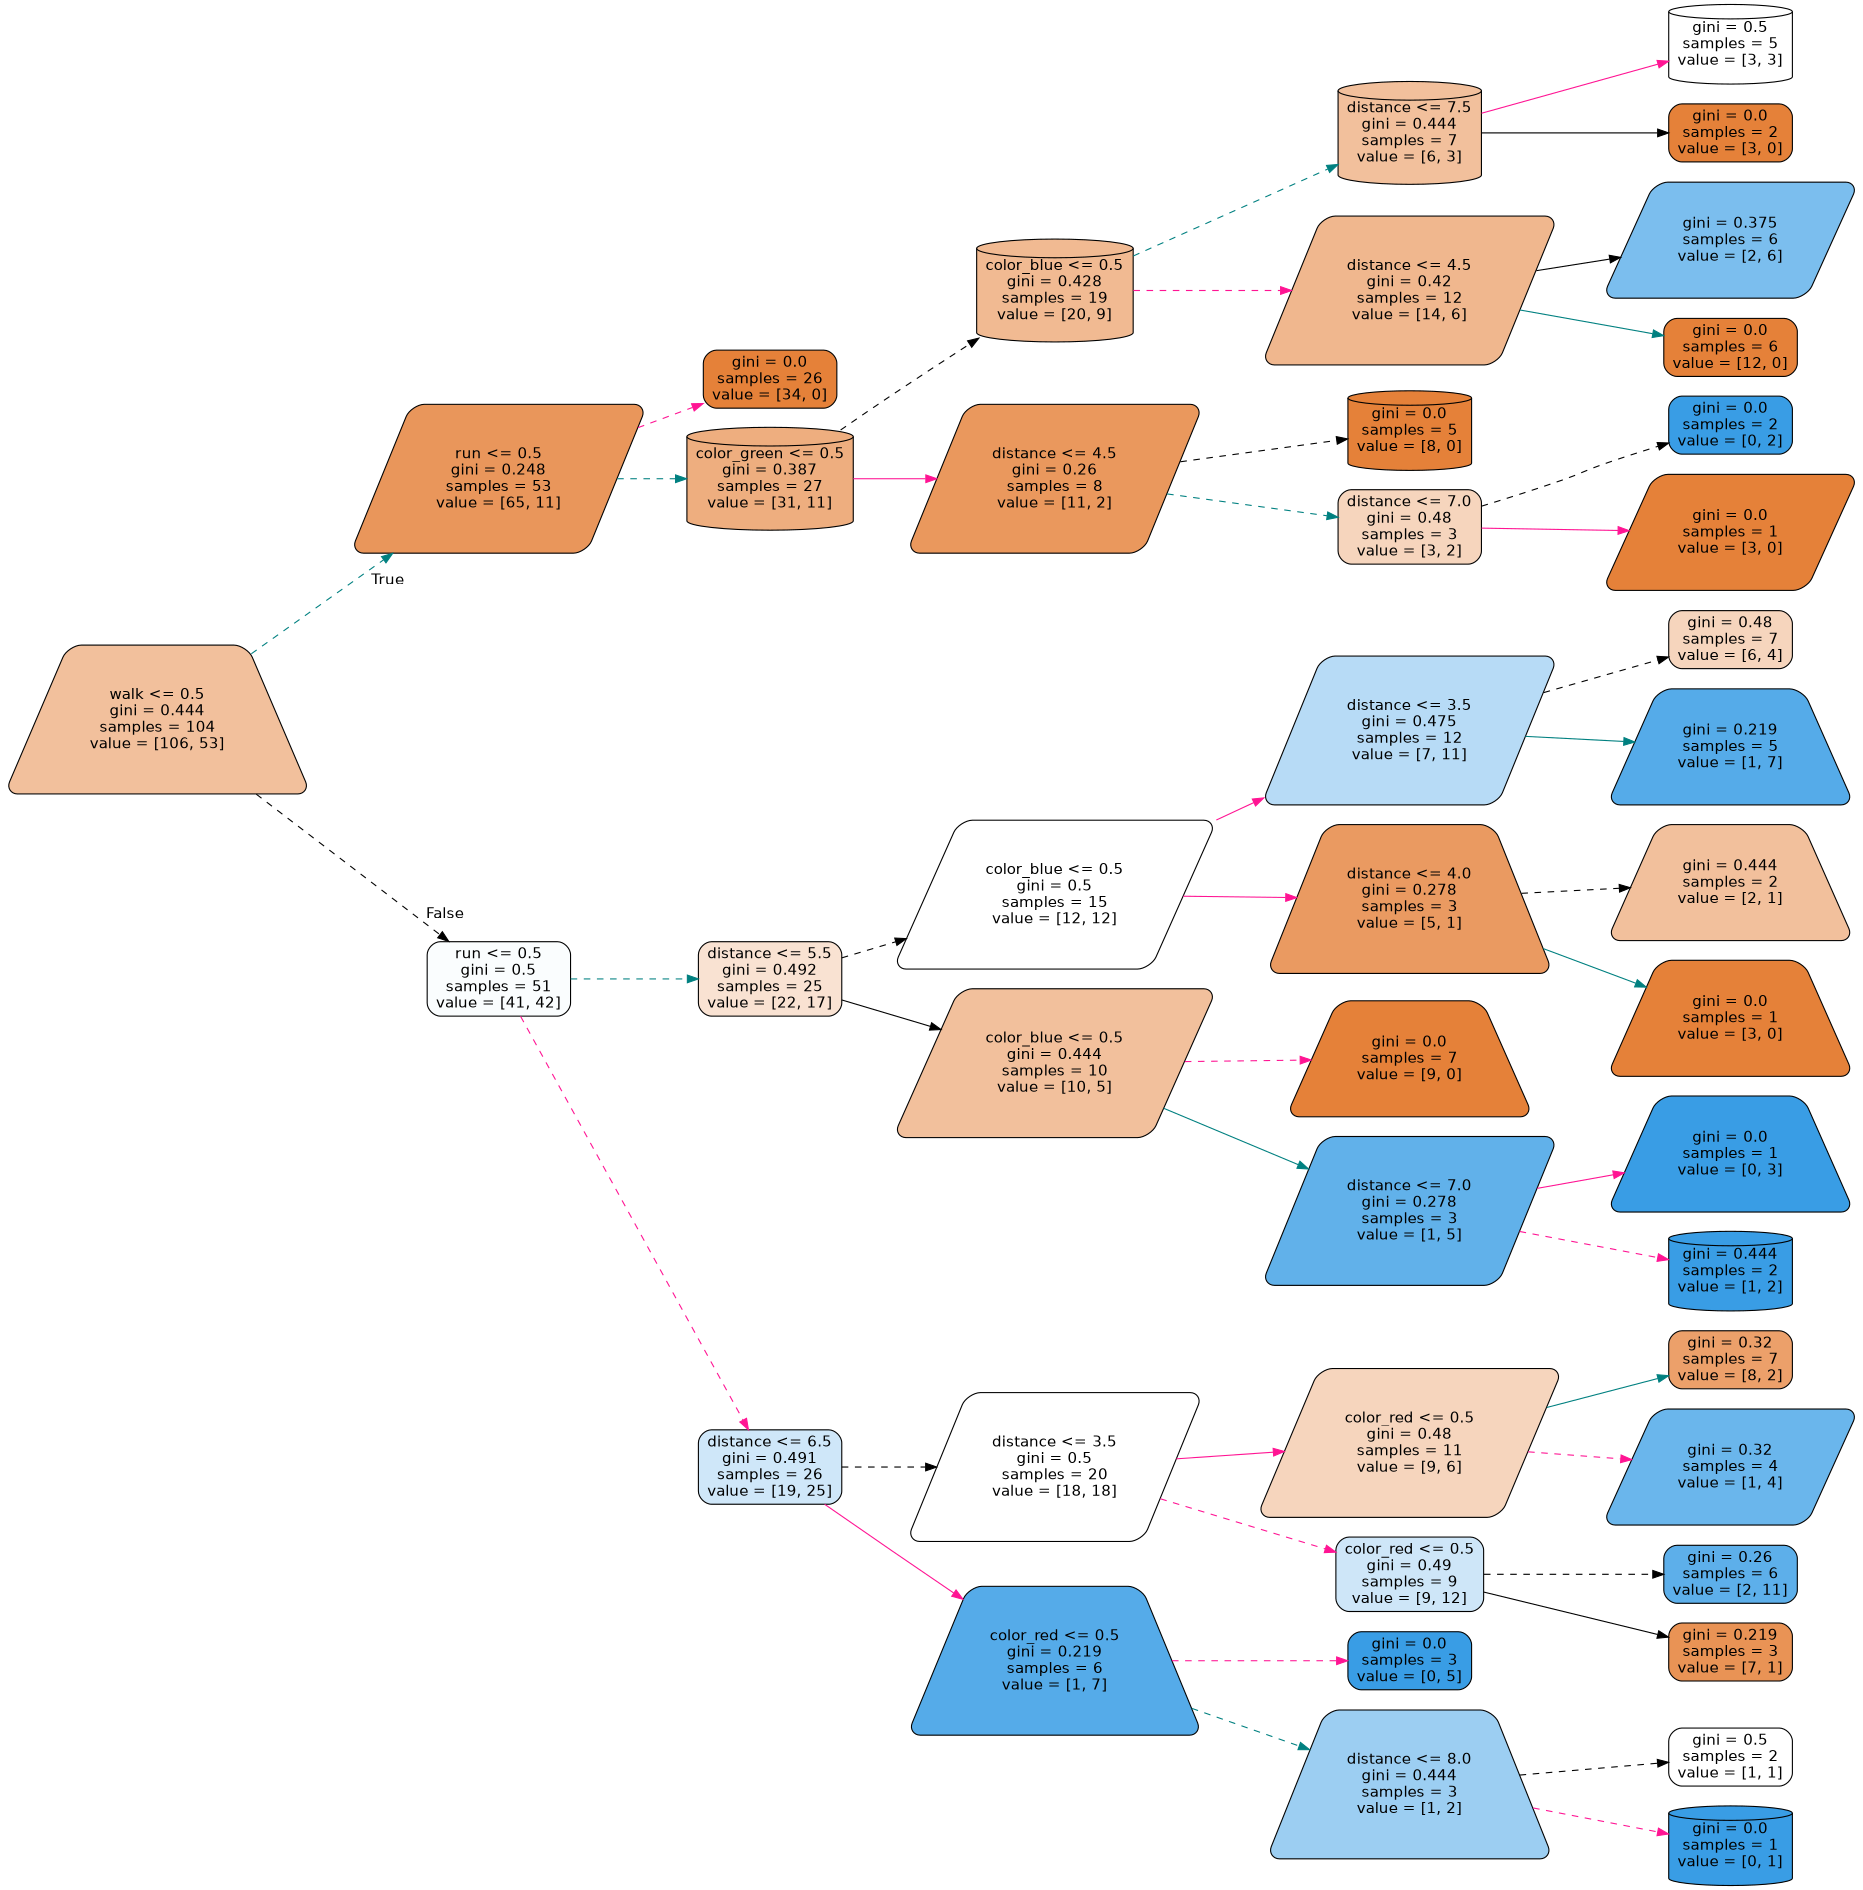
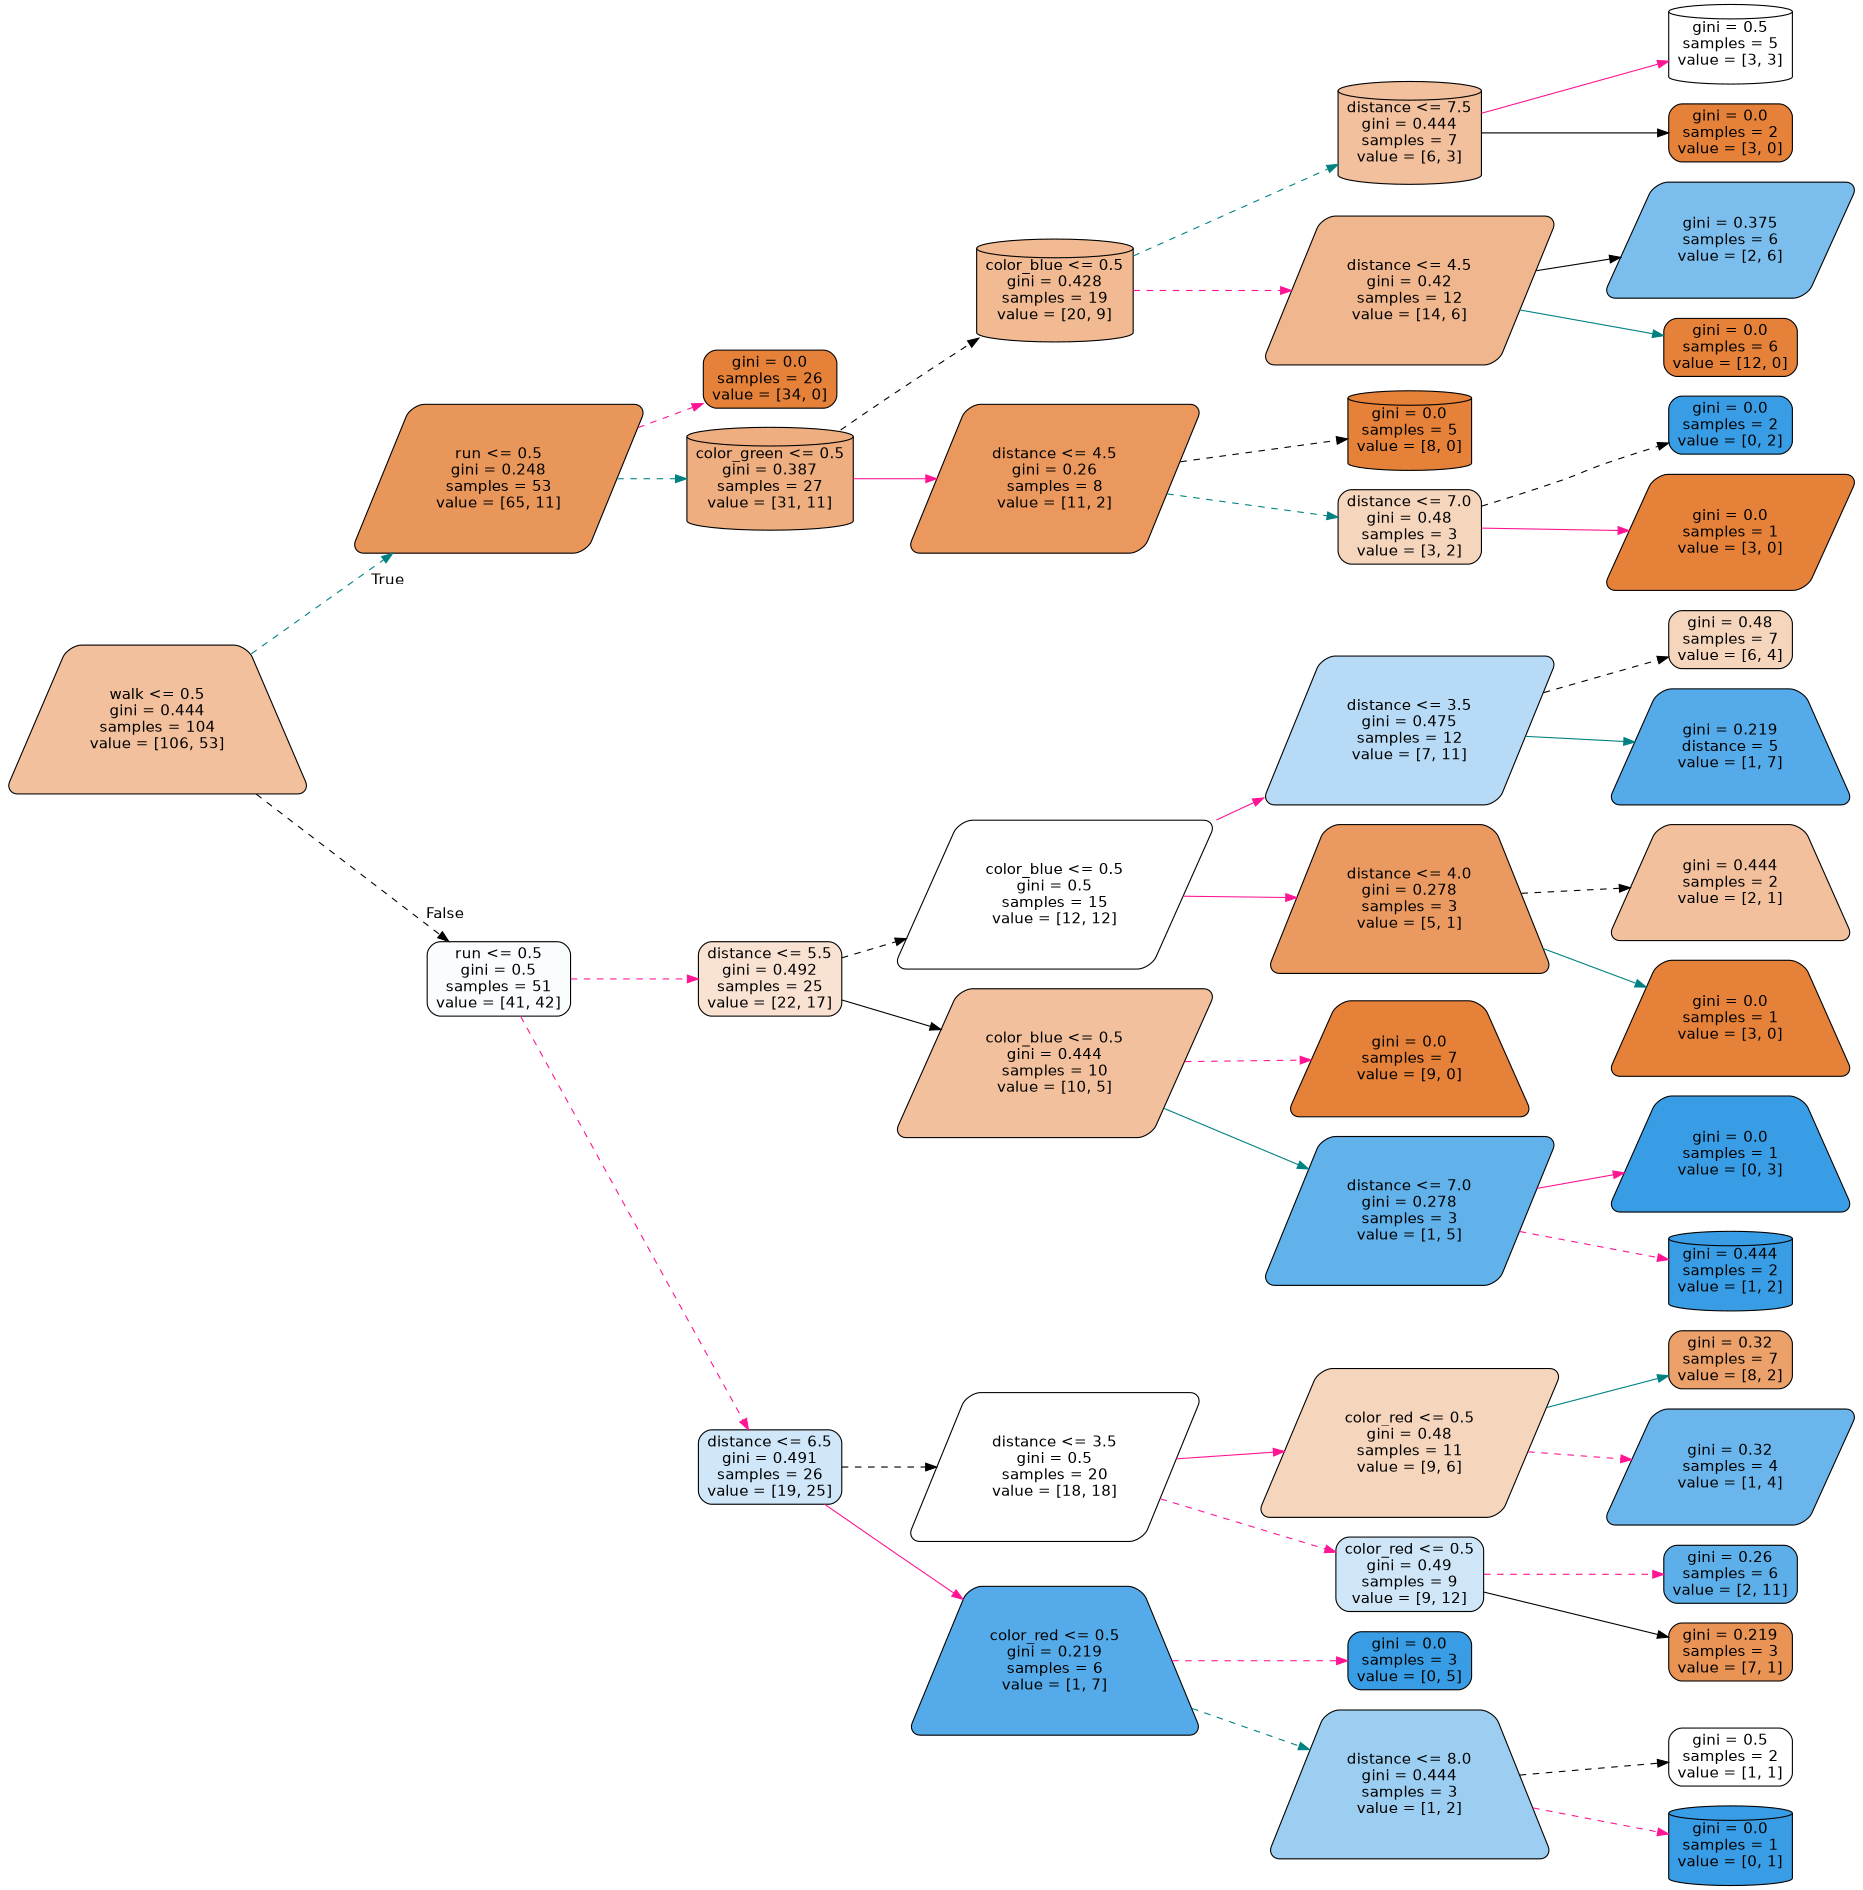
(1731, 747) -> (1731, 747)
(629, 979) -> (629, 979)
(1568, 1574) -> (1568, 1574)
